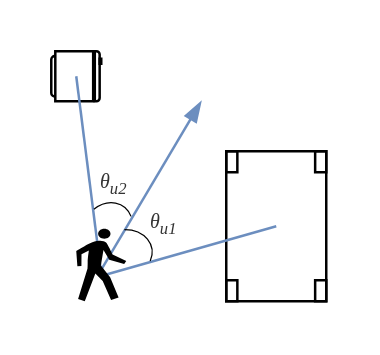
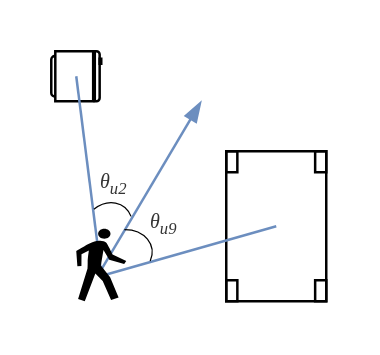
(176, 209) -> (176, 209)
